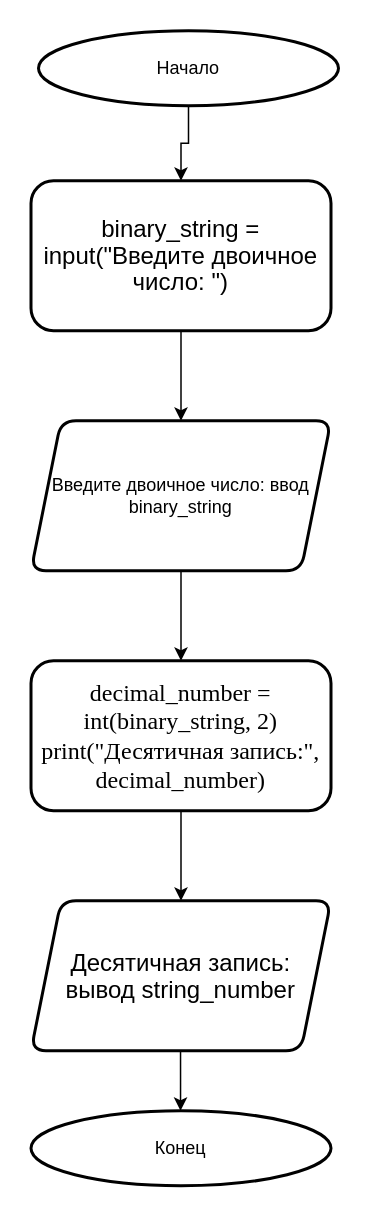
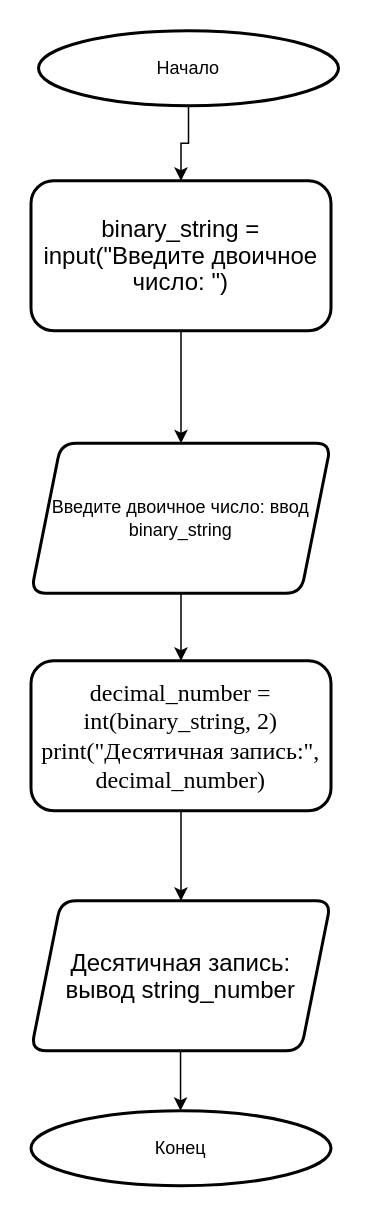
(181, 496) -> (181, 518)
